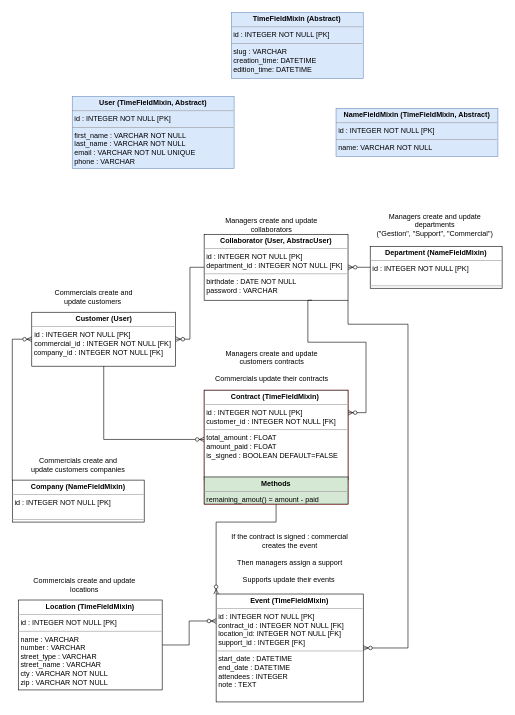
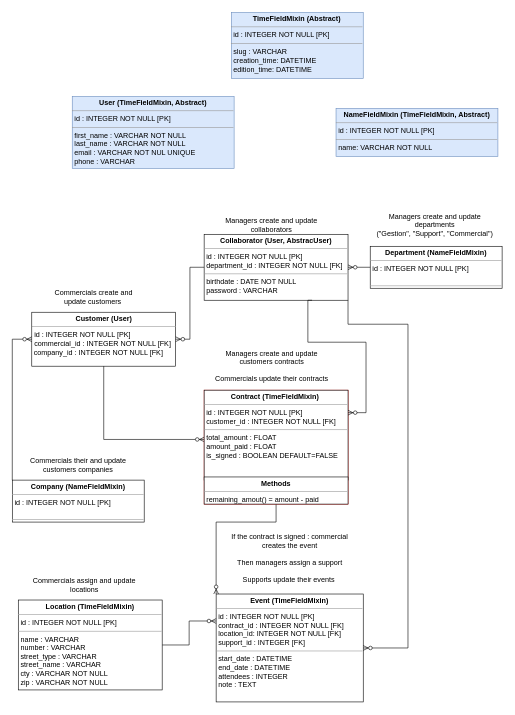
(78, 465) -> (78, 465)
(276, 491) -> (276, 491)
(85, 585) -> (85, 585)
